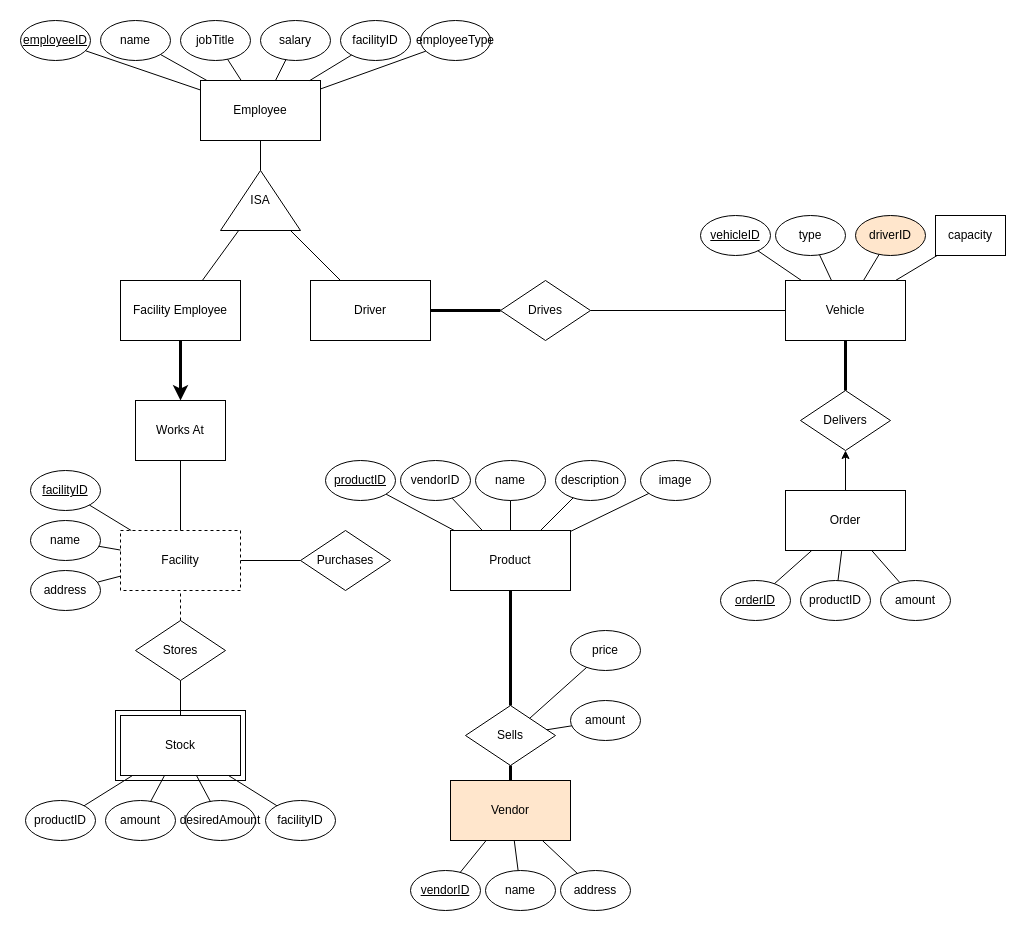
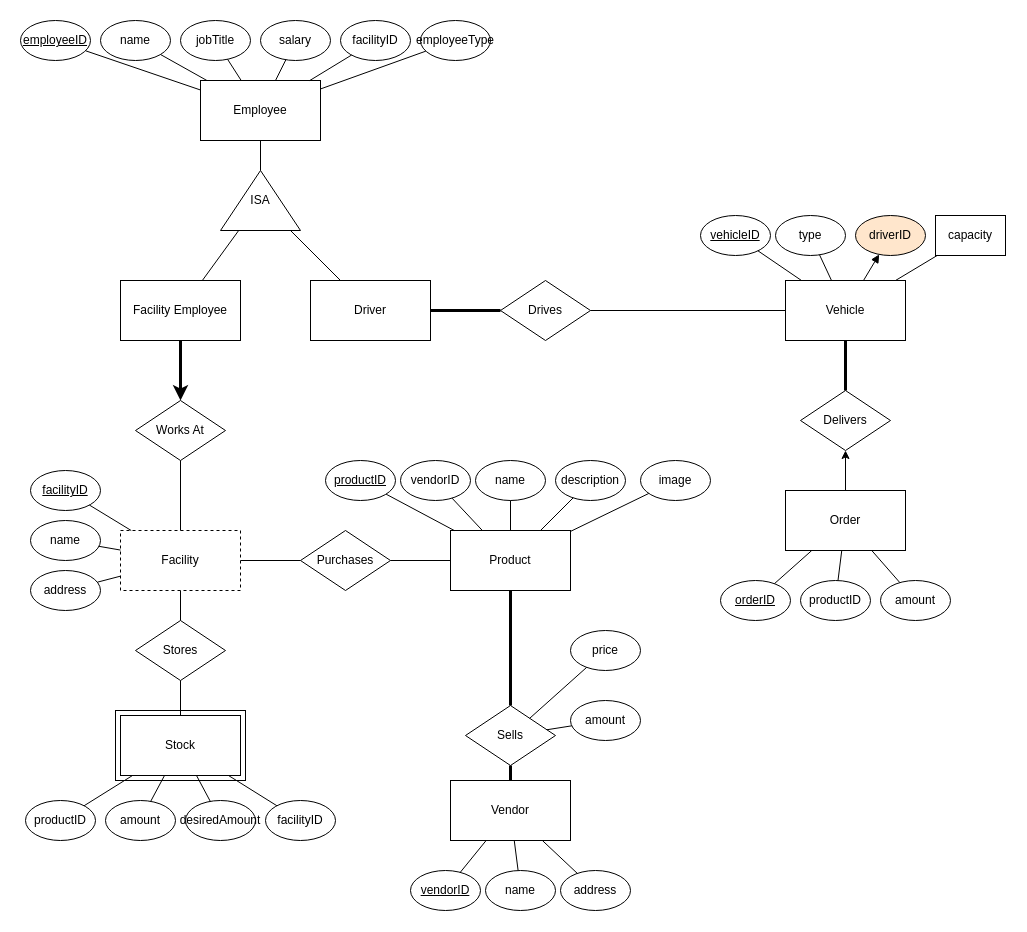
(877, 259) -> (874, 262)
(181, 431) -> (181, 431)
none -> (421, 561)
(181, 605) -> (181, 605)
(511, 811) -> (511, 811)
